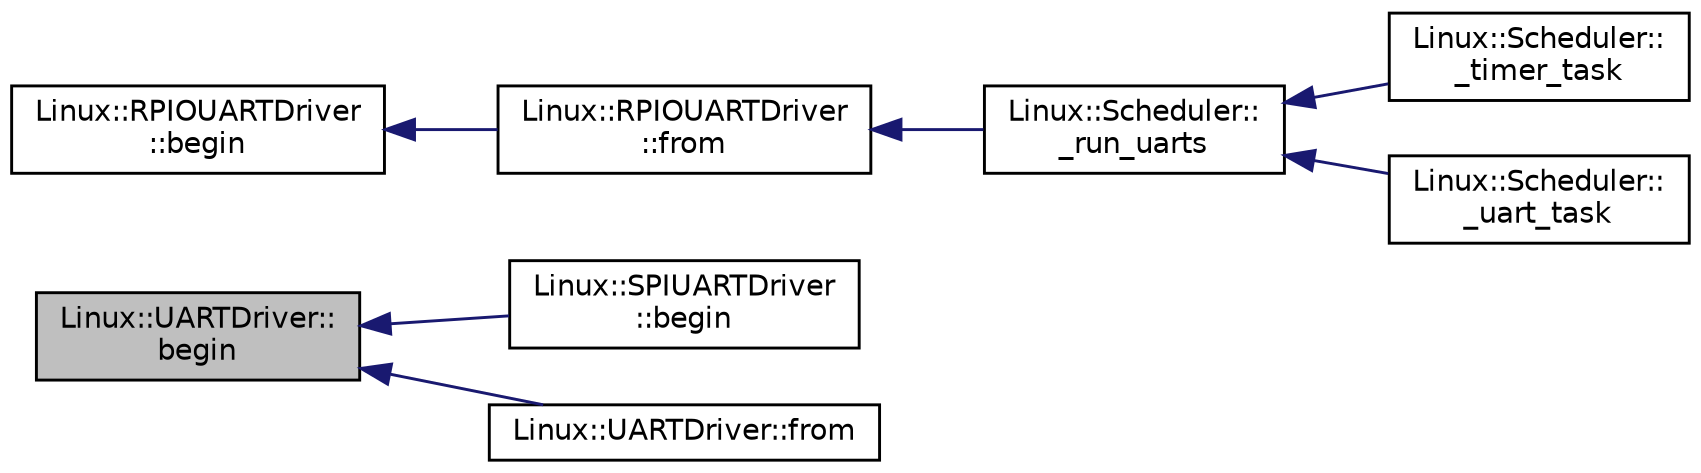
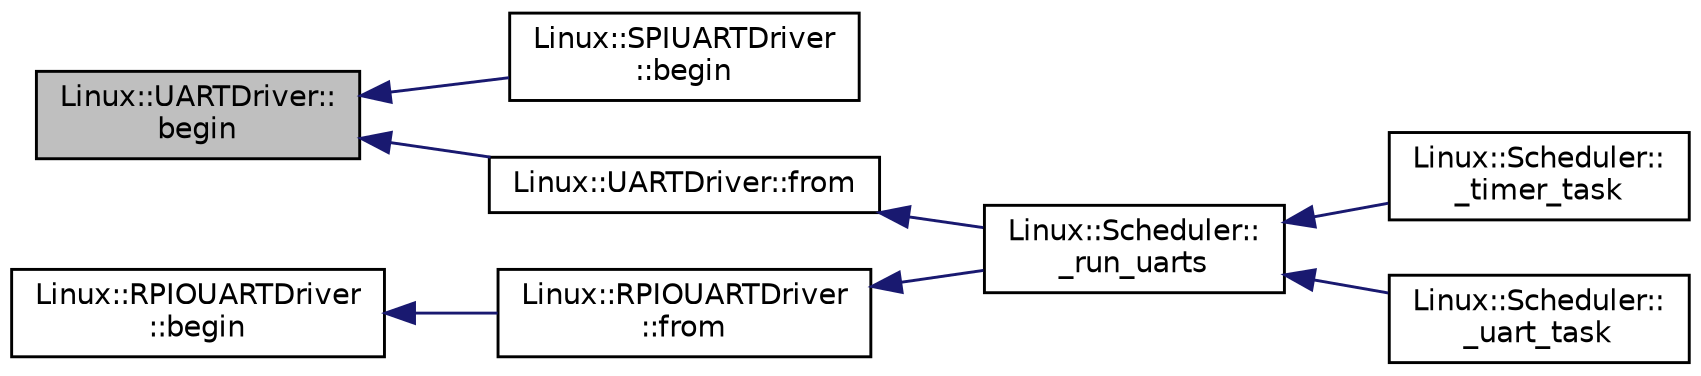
none -> (946, 222)
